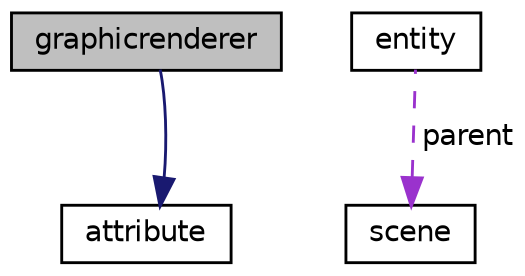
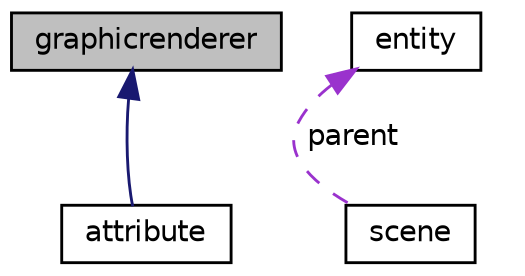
(166, 123) -> (127, 153)
(414, 123) -> (296, 152)
